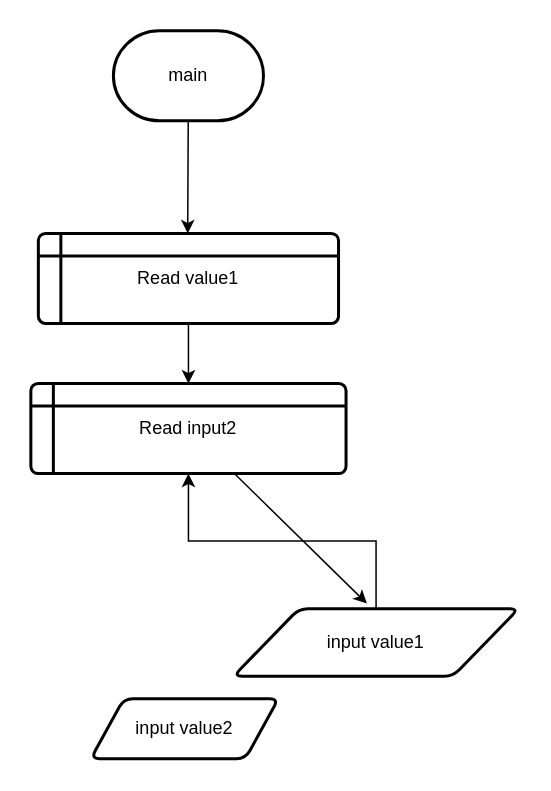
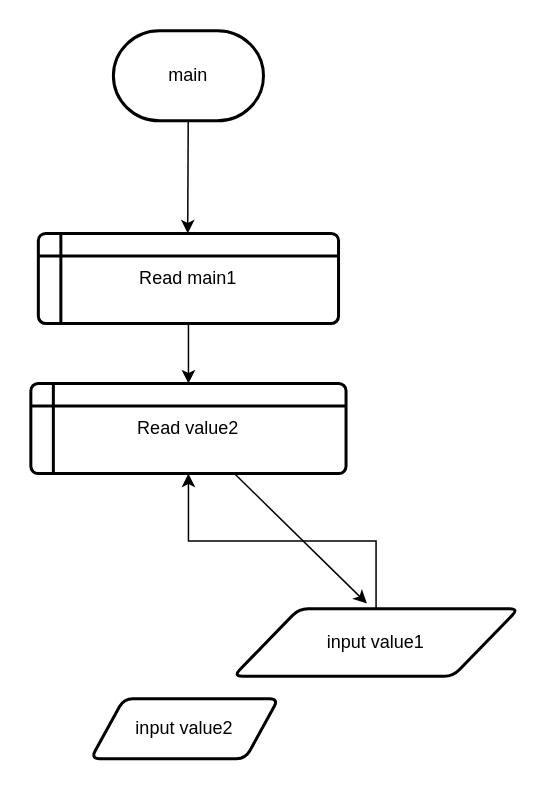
(188, 278) -> (188, 278)
(188, 428) -> (188, 428)
